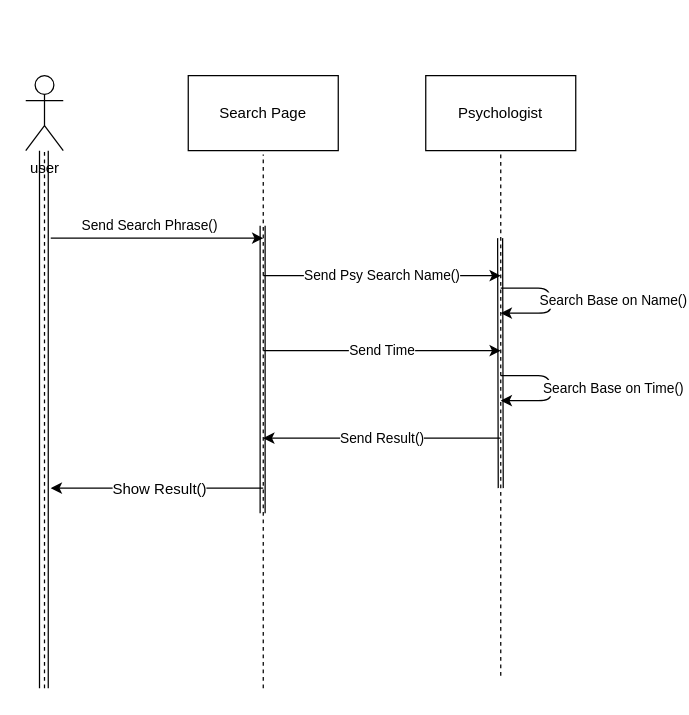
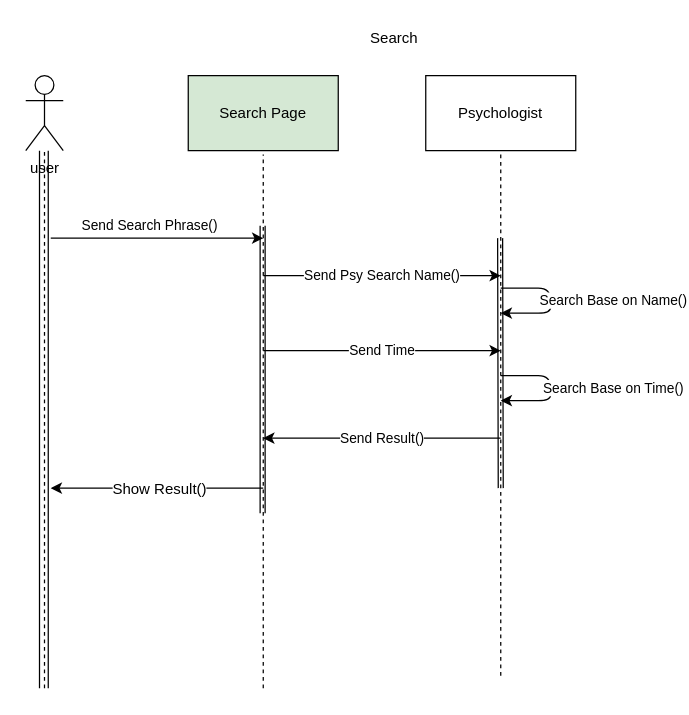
none -> (394, 38)
(263, 113) -> (263, 113)
